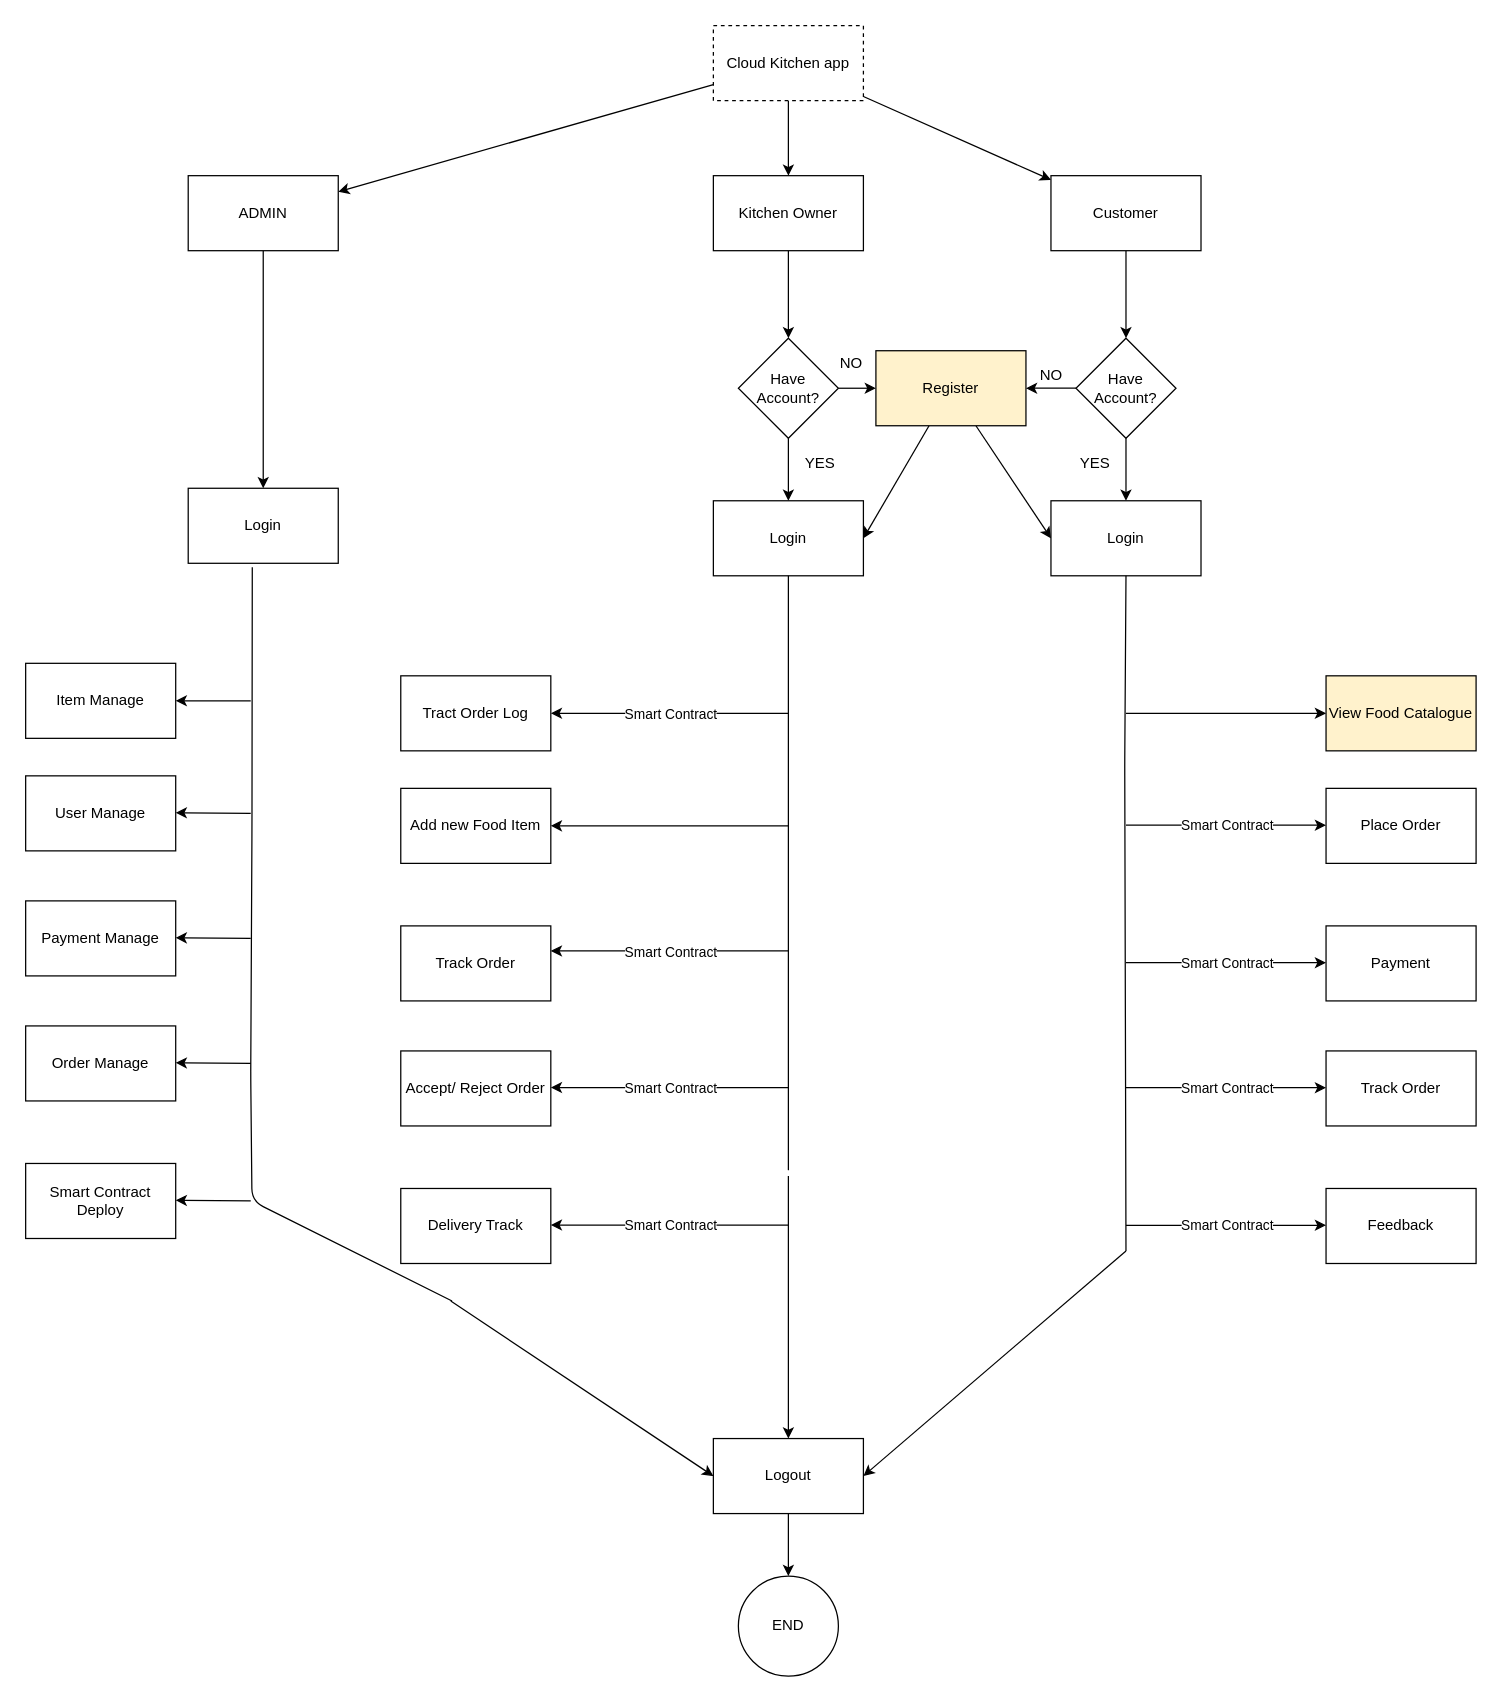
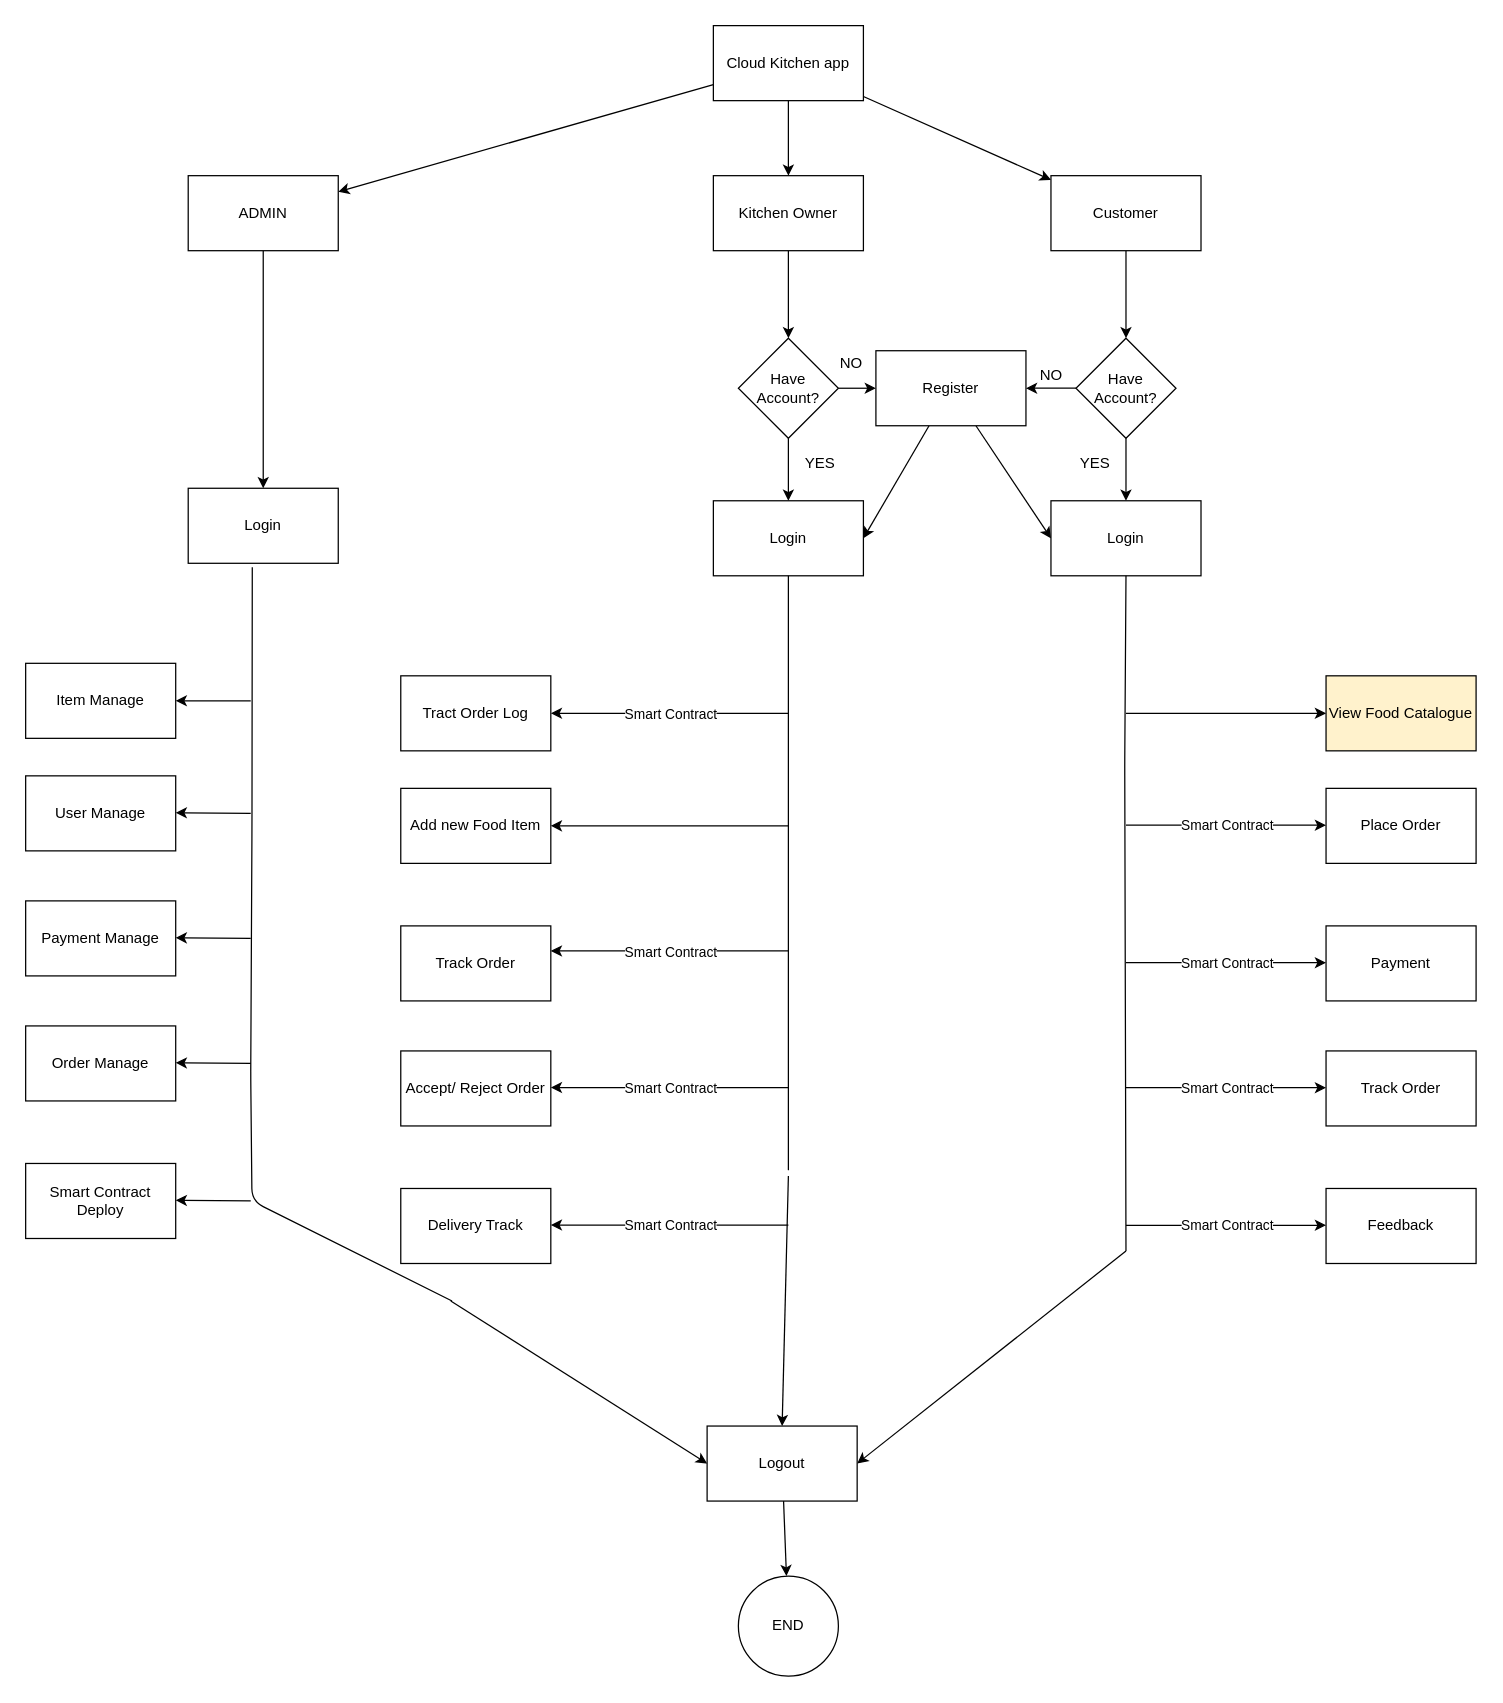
(788, 63) -> (788, 63)
(951, 388) -> (951, 388)
(788, 1476) -> (782, 1463)
